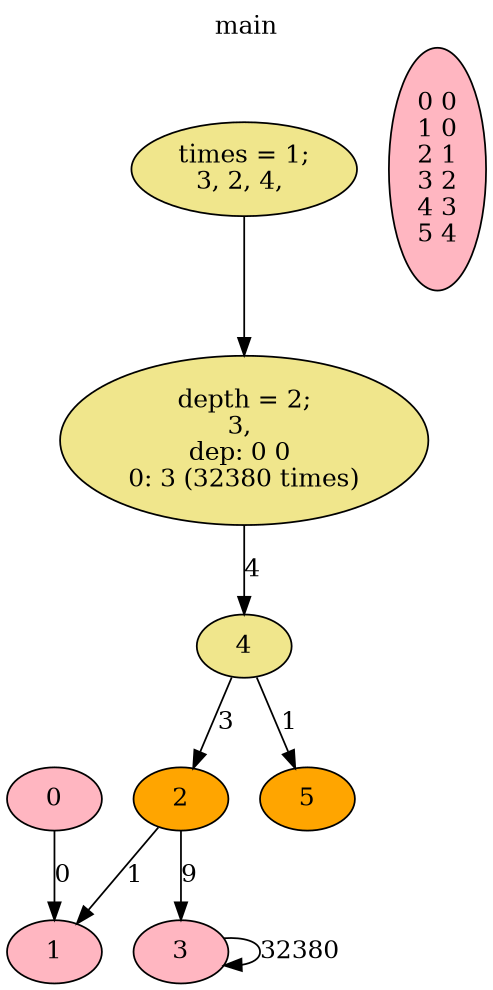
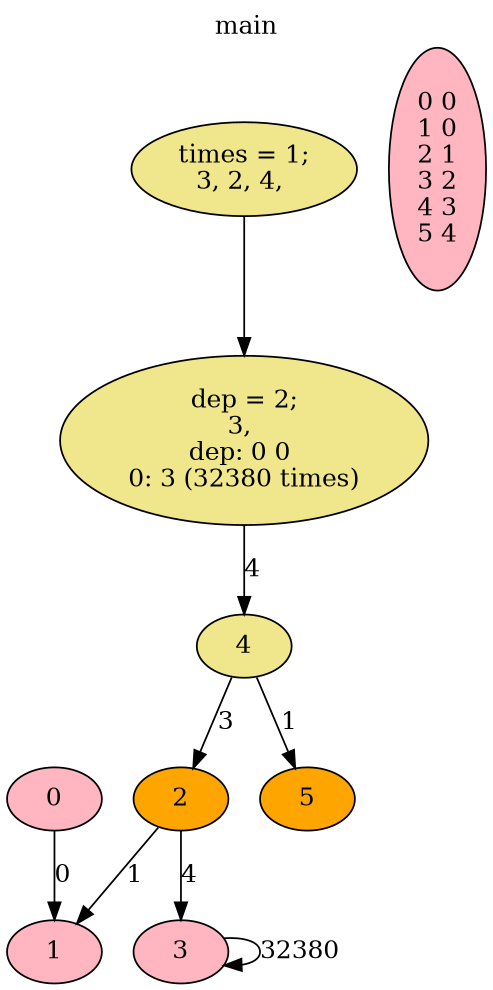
(244, 440) -> (244, 440)
(190, 875) -> (190, 875)
